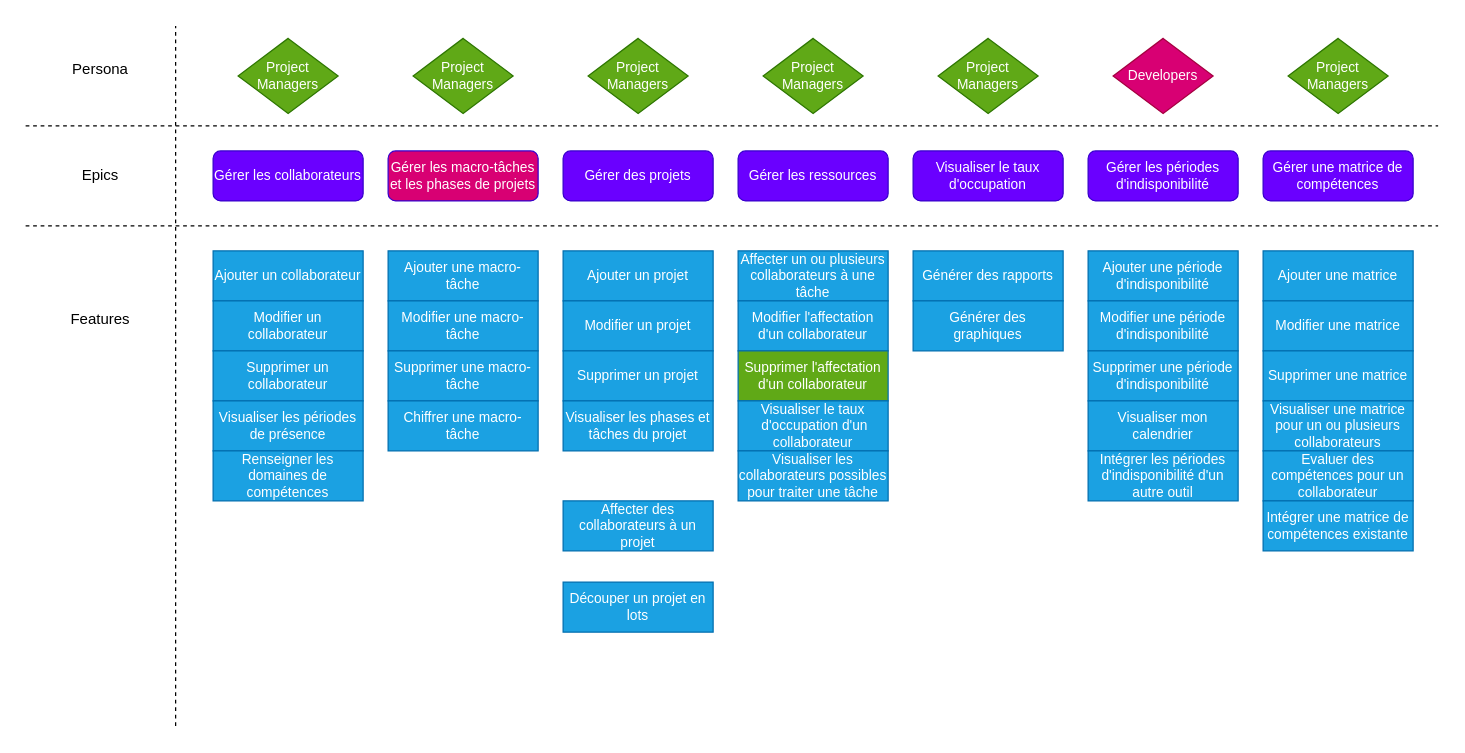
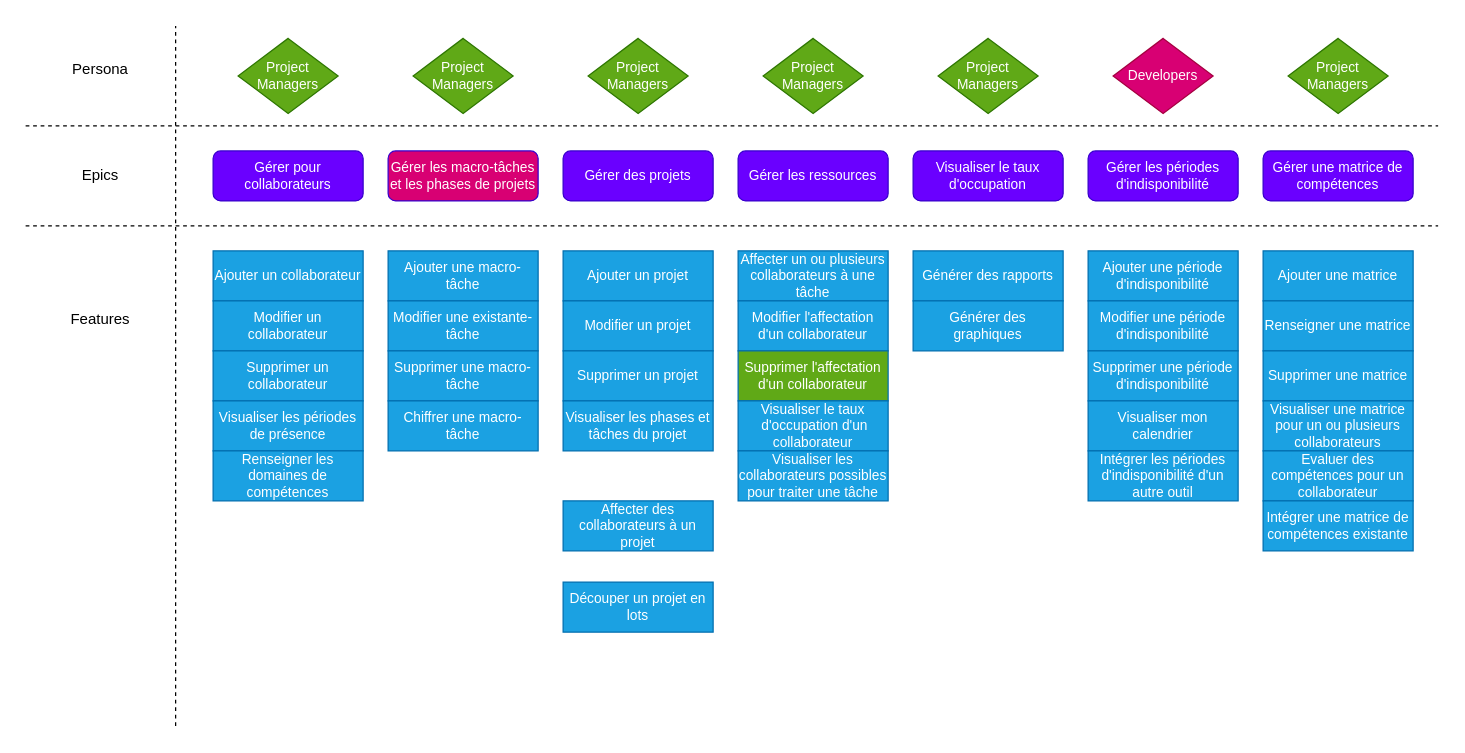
(288, 176) -> (288, 176)
(463, 326) -> (463, 326)
(1338, 326) -> (1338, 326)
